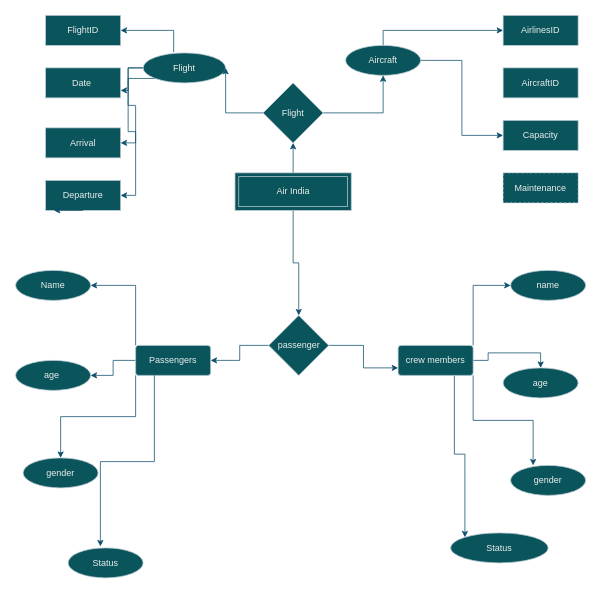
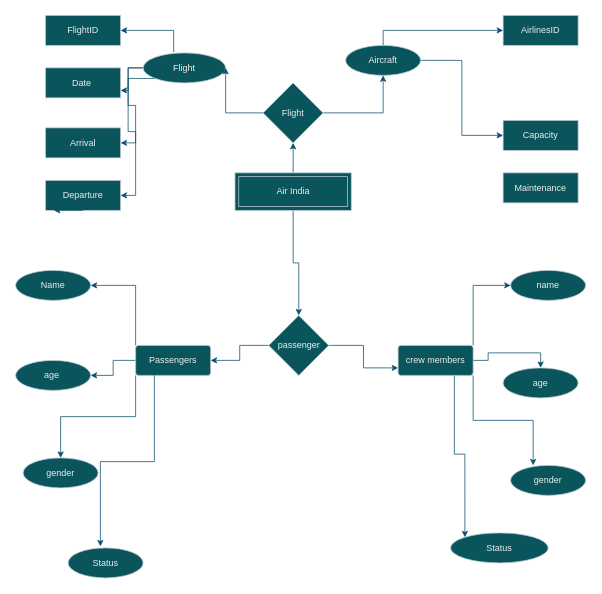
(540, 83) -> none
(540, 188) -> (540, 188)
